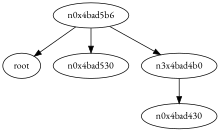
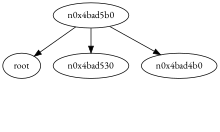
(91, 15) -> (91, 15)
(179, 66) -> (179, 66)
(179, 116) -> none
